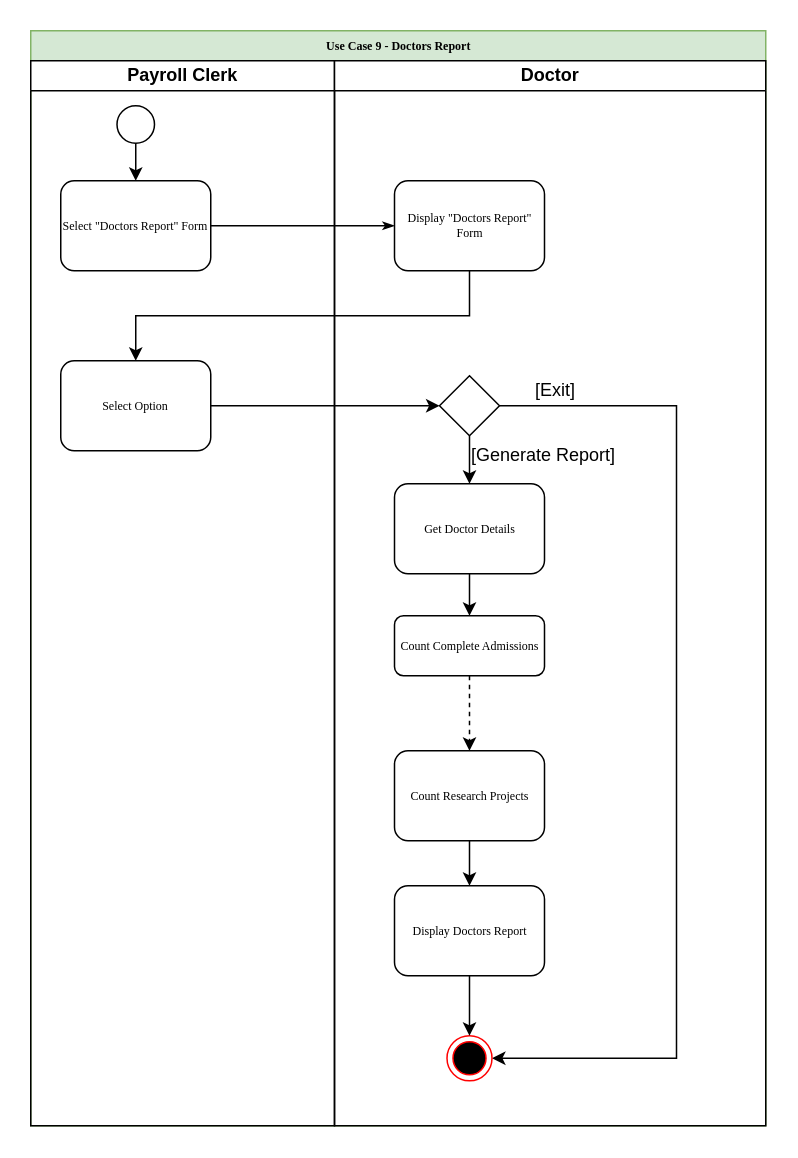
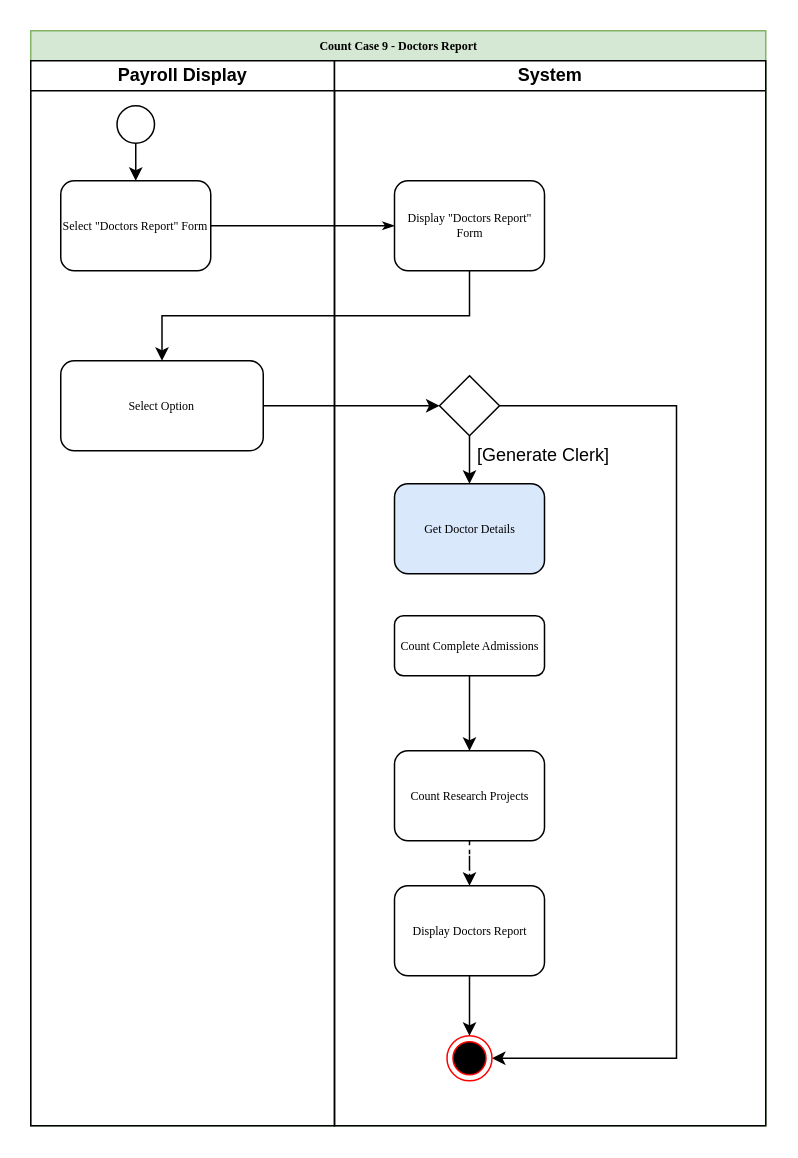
(399, 46) -> (399, 46)
(183, 76) -> (183, 76)
(551, 76) -> (551, 76)
(556, 391) -> none
(136, 406) -> (162, 406)
(544, 455) -> (544, 455)
(470, 529) -> (470, 529)
(470, 590) -> none
(470, 709) -> (470, 709)
(470, 850) -> (470, 850)
